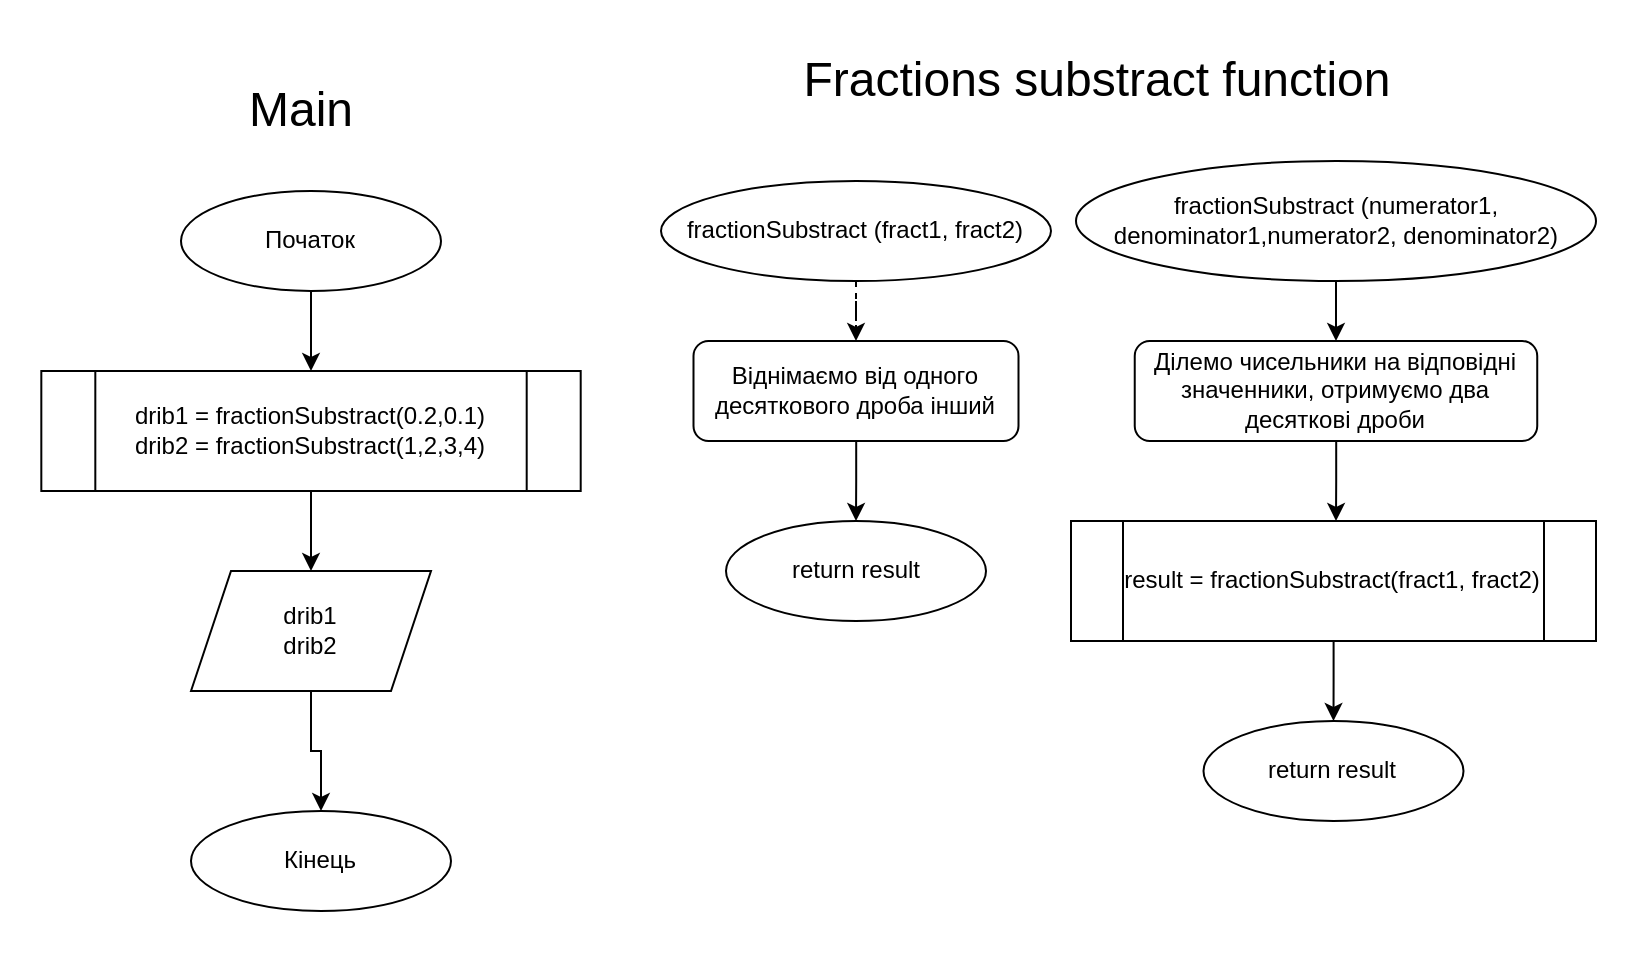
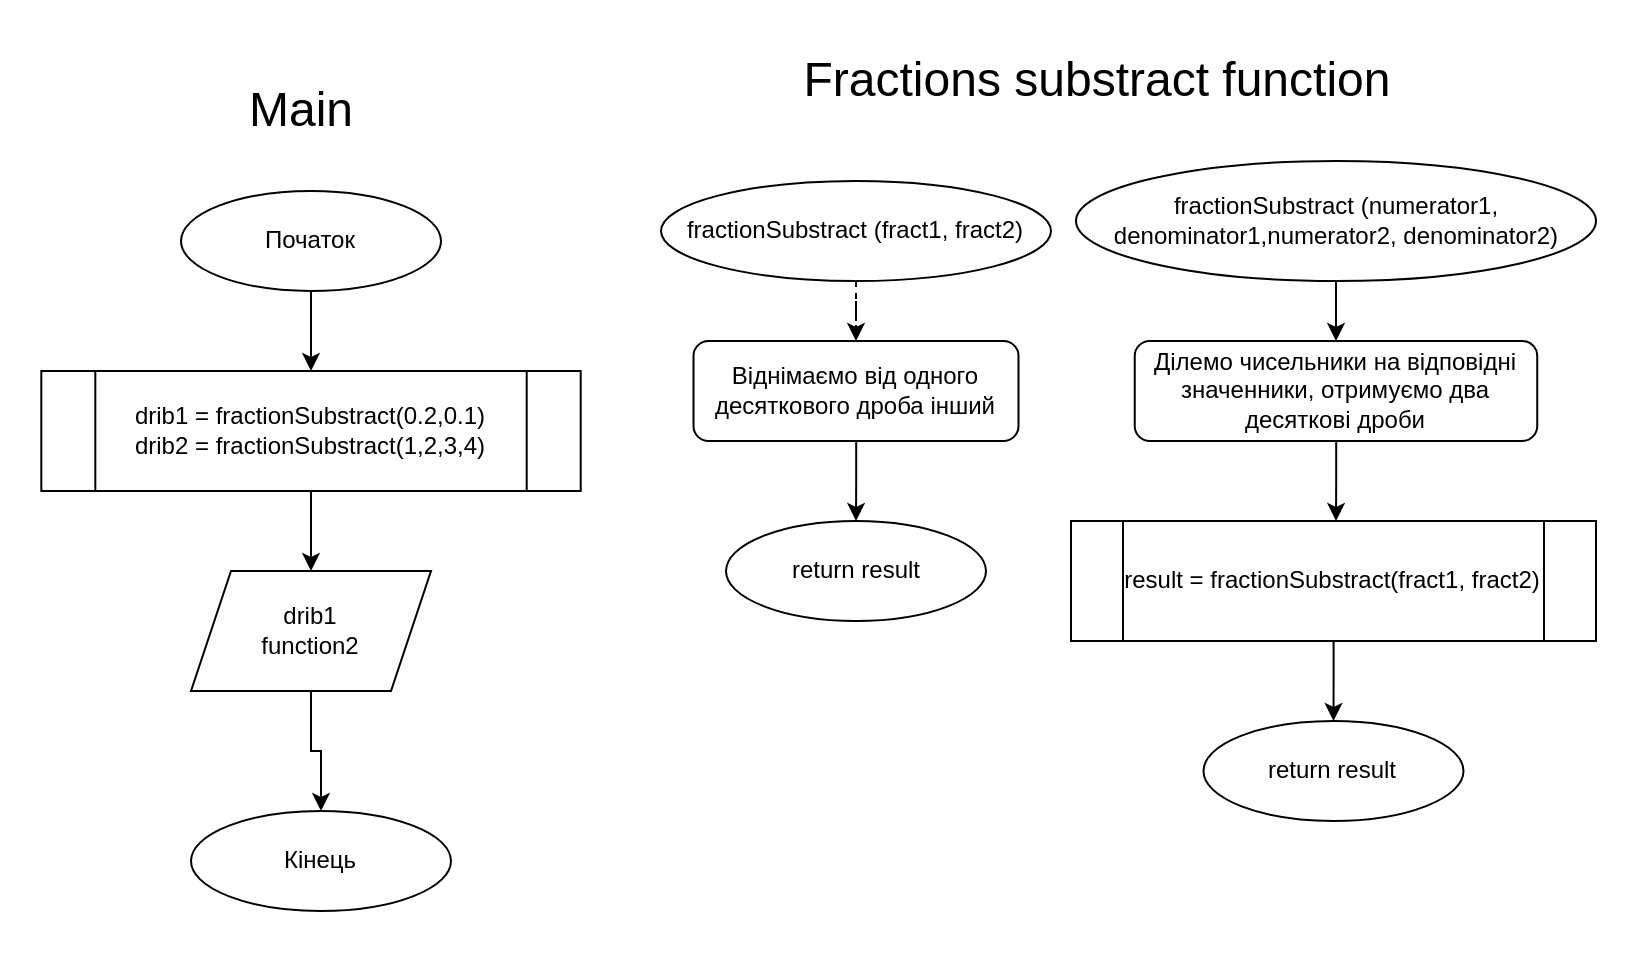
(311, 631) -> (311, 631)
